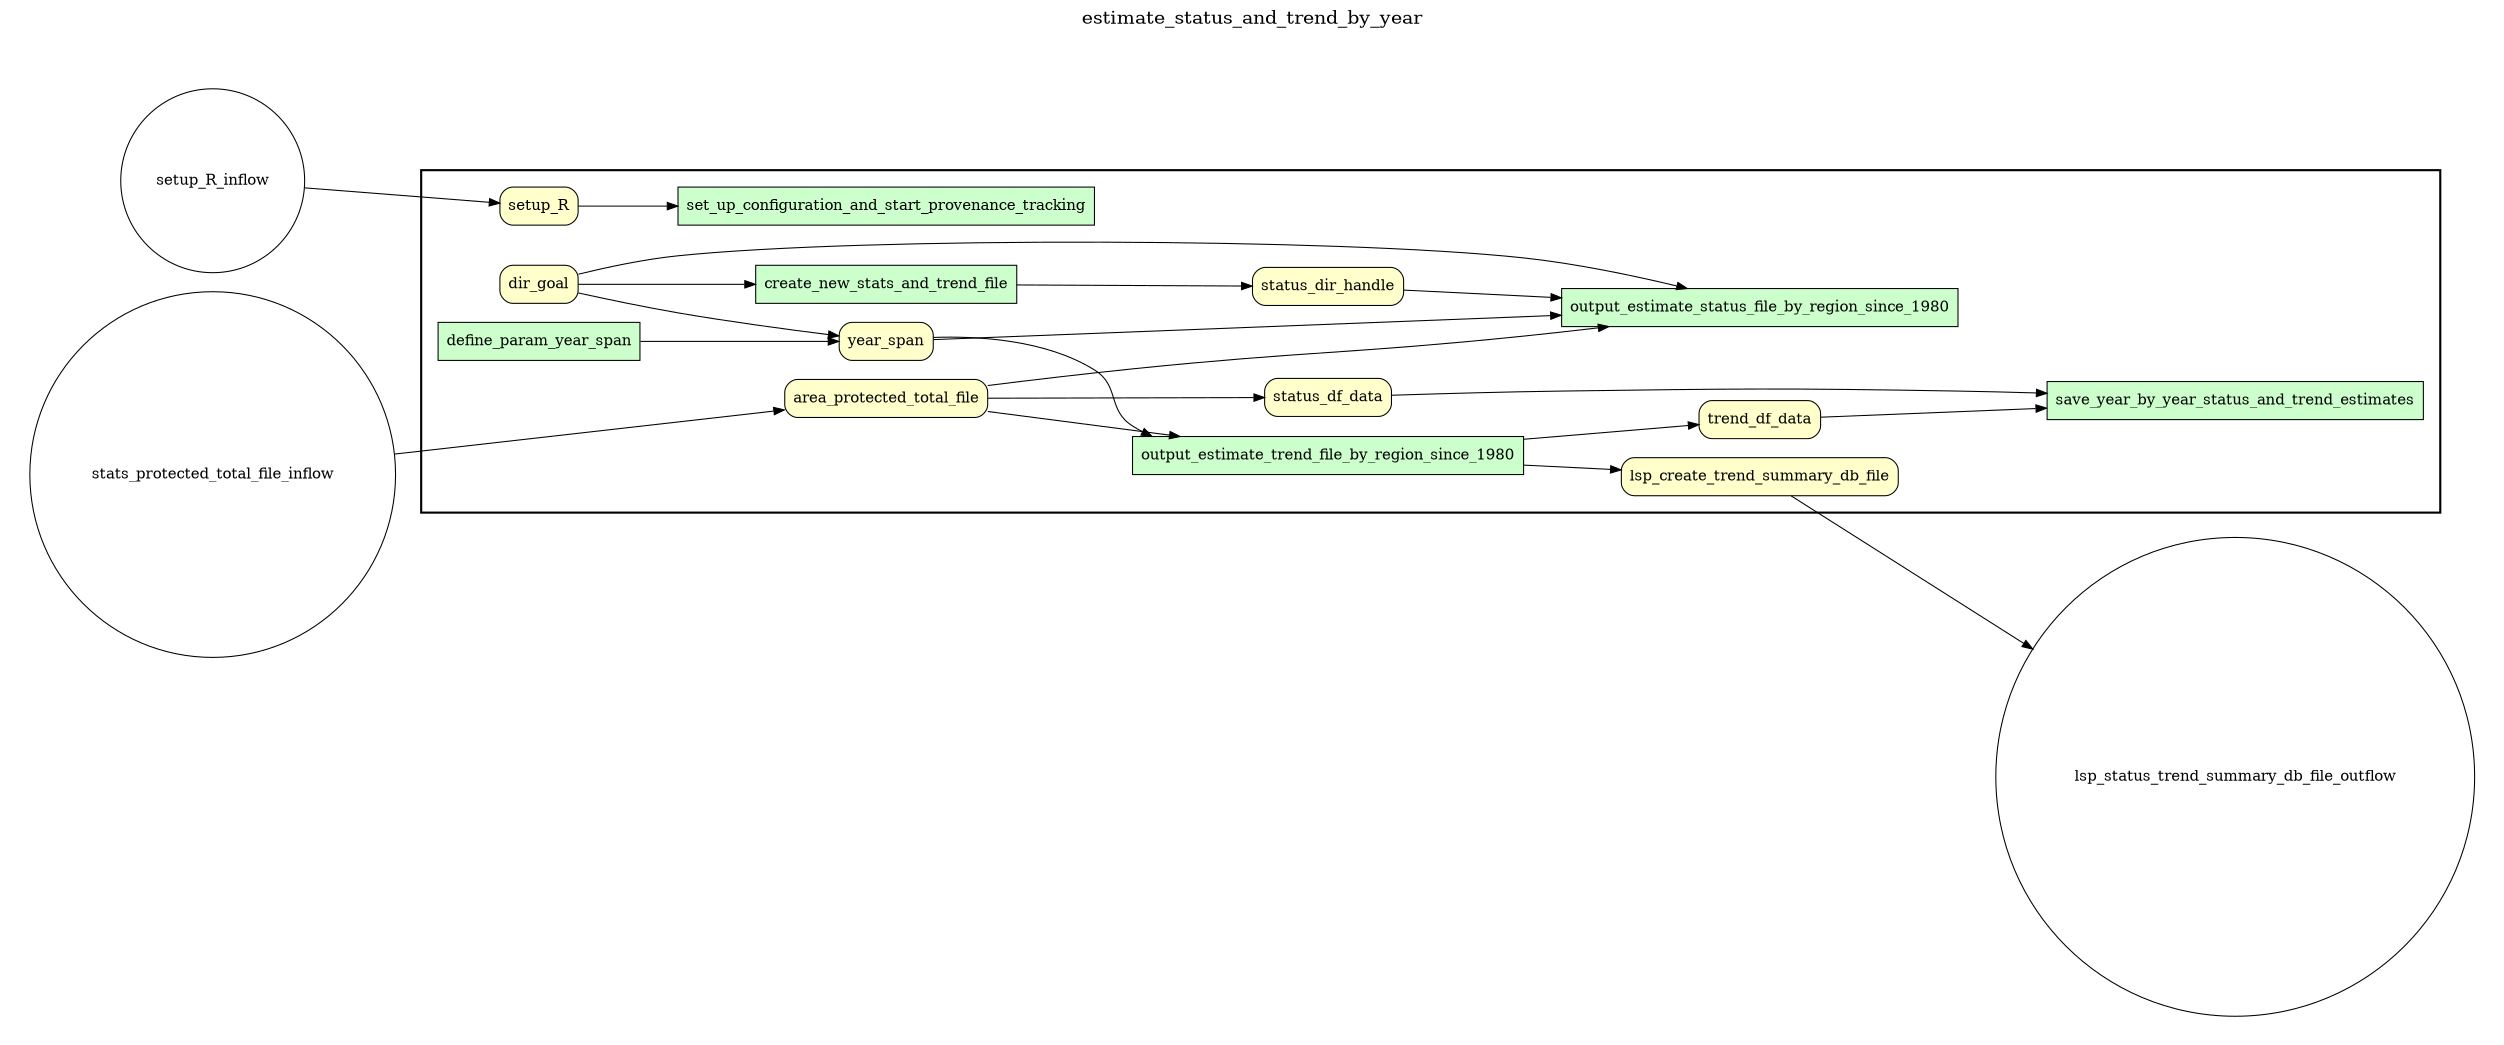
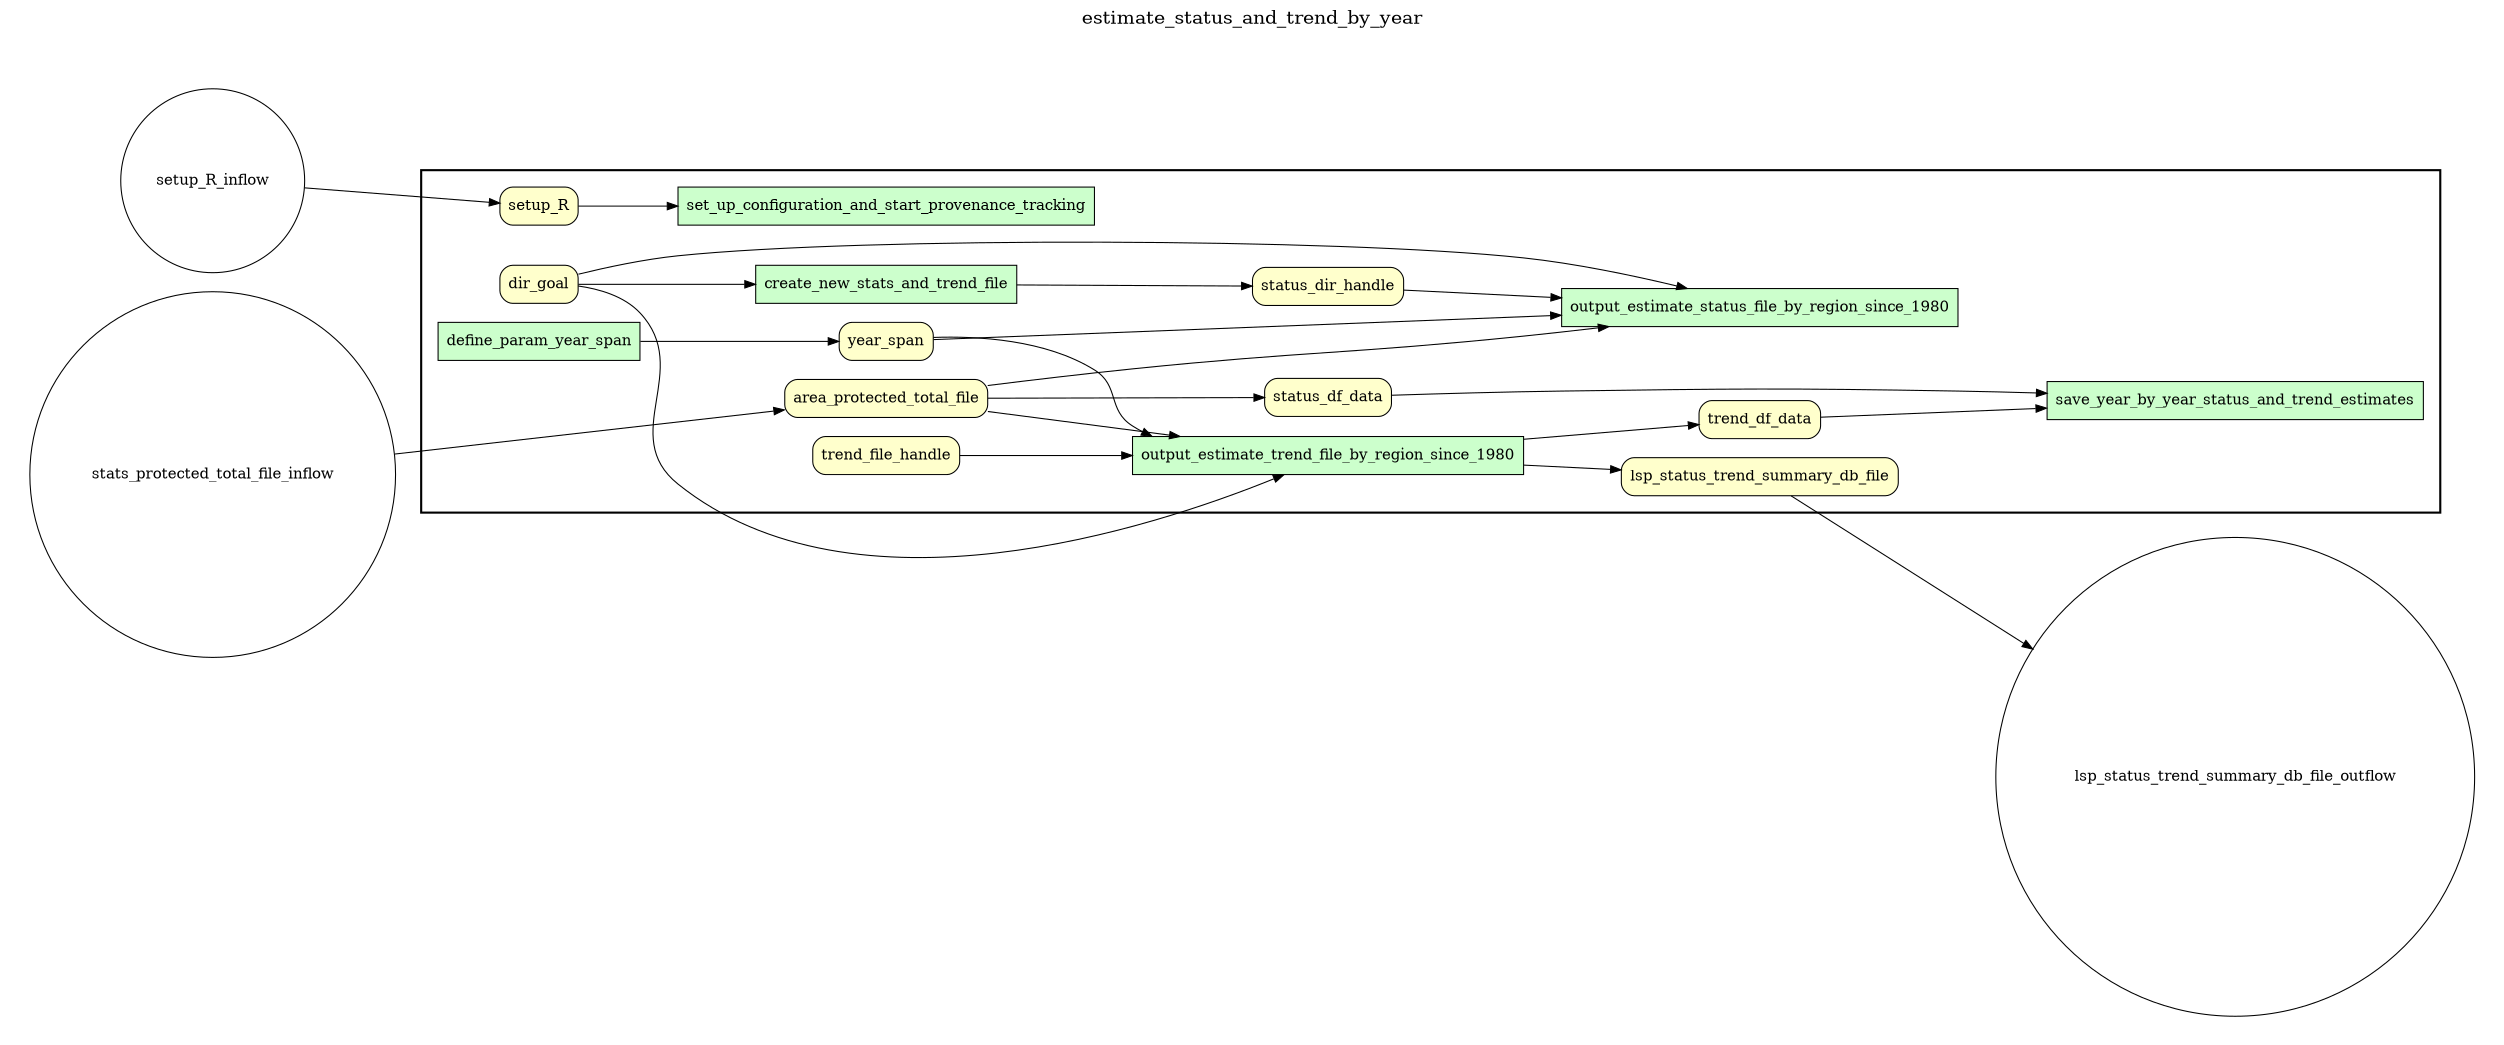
(703, 317) -> (847, 552)
none -> (886, 456)
(1760, 477) -> (1760, 477)
